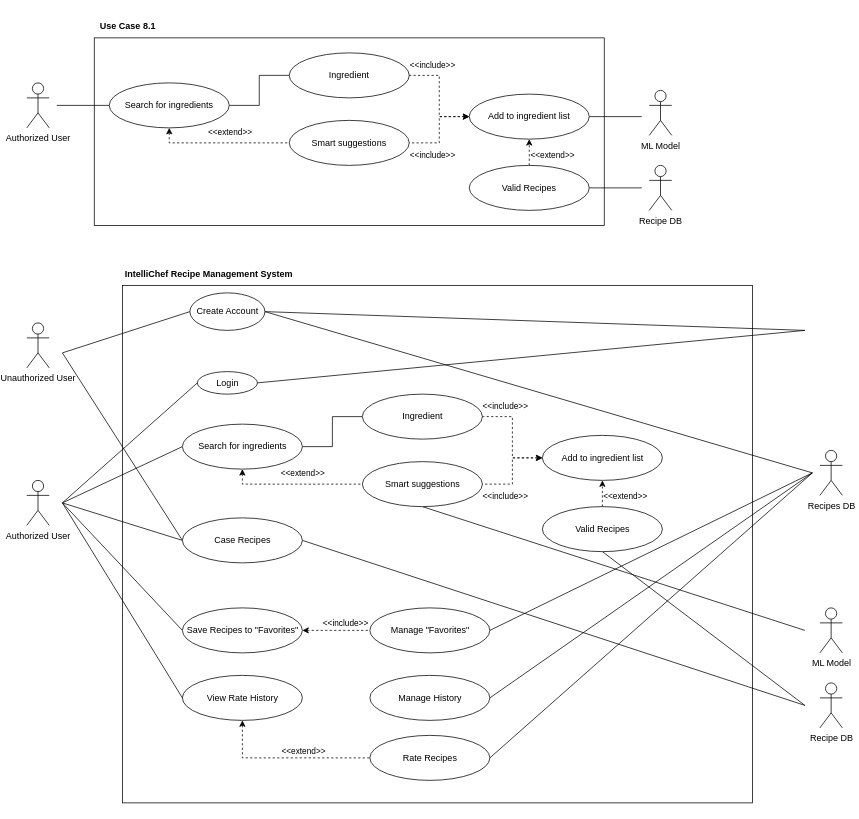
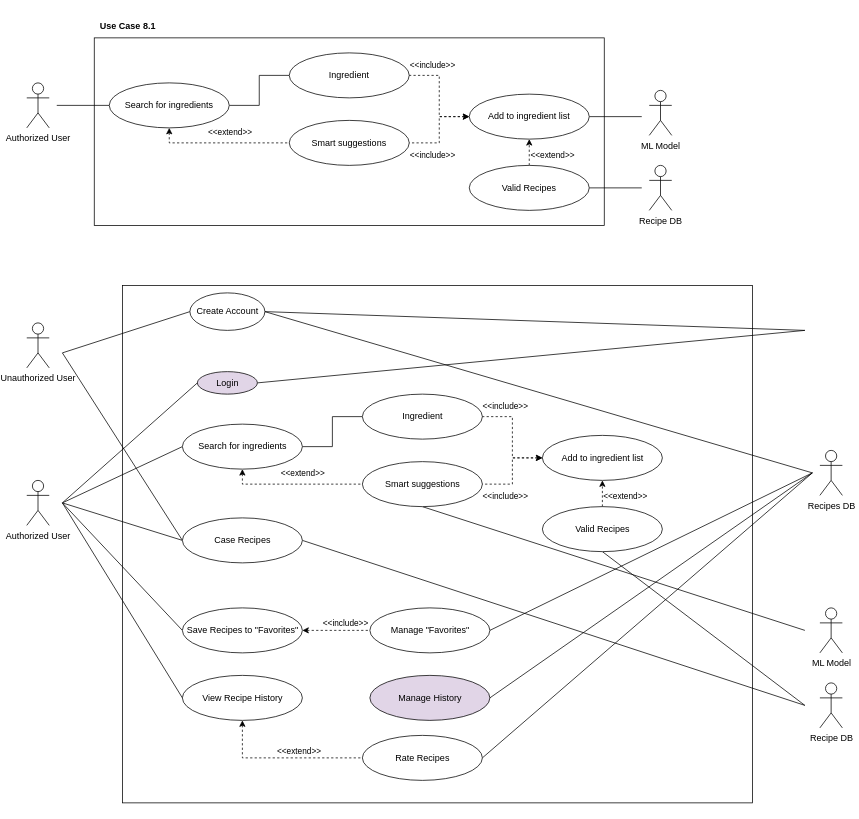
(209, 274) -> none
(227, 383) -> (227, 383)
(243, 698) -> (243, 698)
(430, 698) -> (430, 698)
(430, 758) -> (422, 758)
